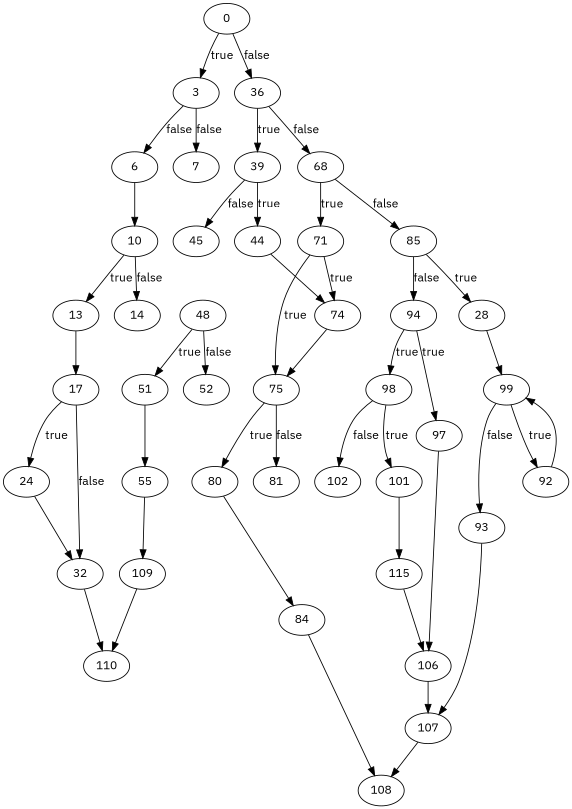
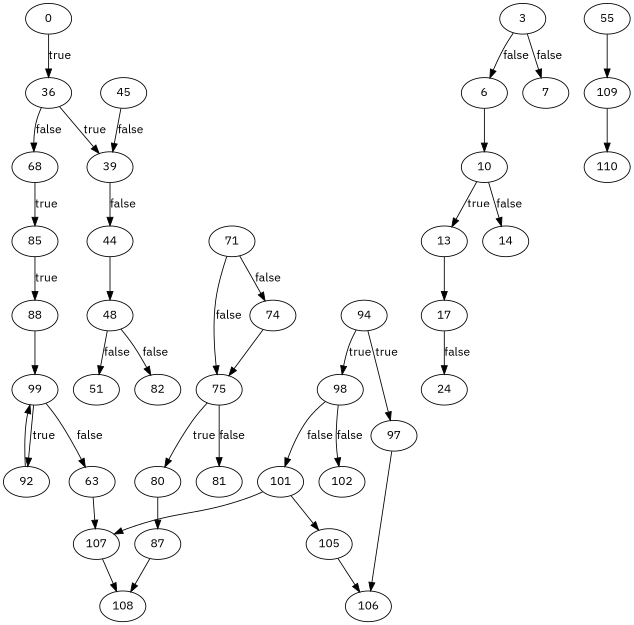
(210, 51) -> none
(257, 56) -> (60, 56)
(227, 199) -> (118, 126)
(321, 200) -> none
(269, 204) -> (123, 204)
(386, 204) -> (46, 204)
(291, 272) -> (110, 274)
(414, 274) -> none
(342, 278) -> (268, 278)
(295, 316) -> (229, 316)
(482, 316) -> (35, 316)
(190, 353) -> (117, 353)
(206, 390) -> (158, 390)
(145, 431) -> none
(57, 436) -> (458, 353)
(397, 436) -> (320, 436)
(482, 528) -> (92, 482)
(80, 574) -> none
(399, 574) -> (329, 544)
(302, 620) -> (158, 544)
(428, 693) -> (193, 512)
